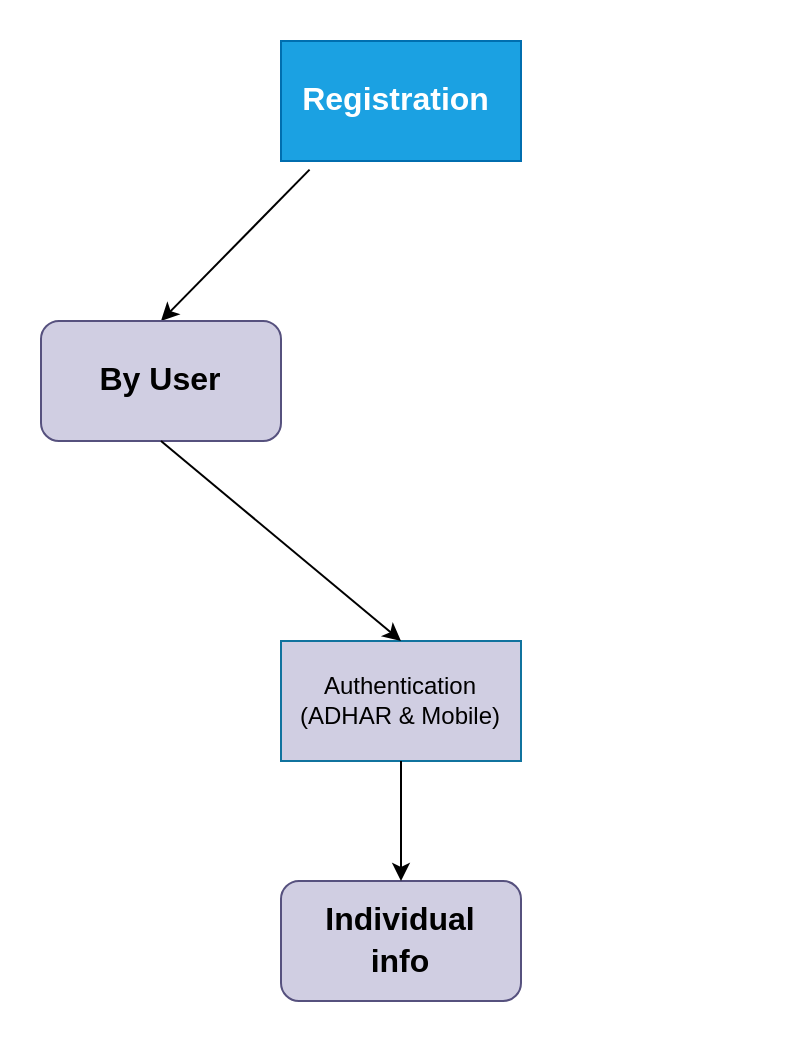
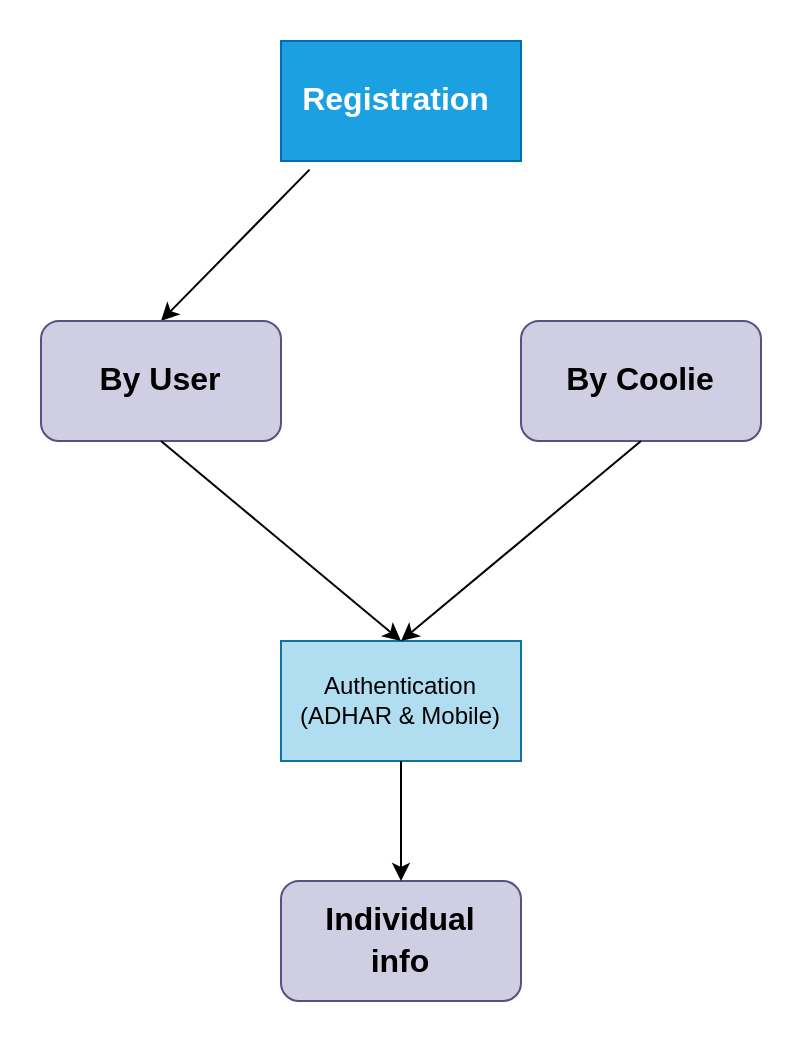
none -> (641, 381)
none -> (526, 537)
(401, 701) -> (401, 701)
